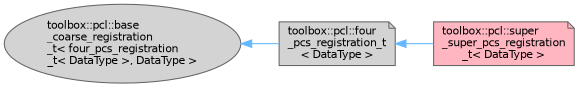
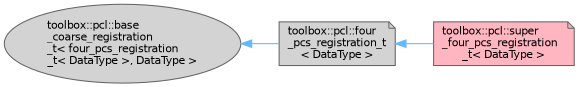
(504, 44) -> (504, 44)
